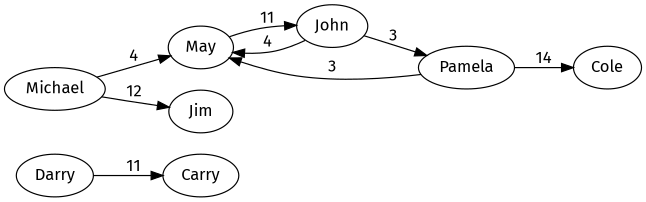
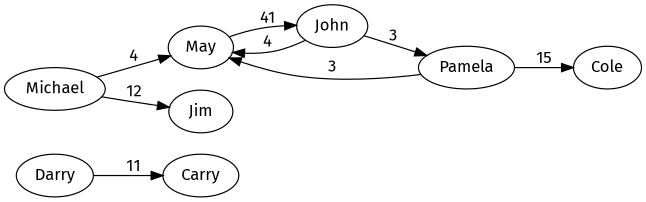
(268, 18) -> (268, 18)
(544, 59) -> (544, 59)
